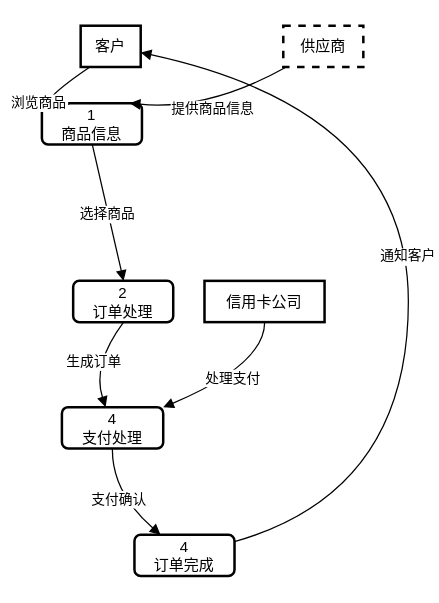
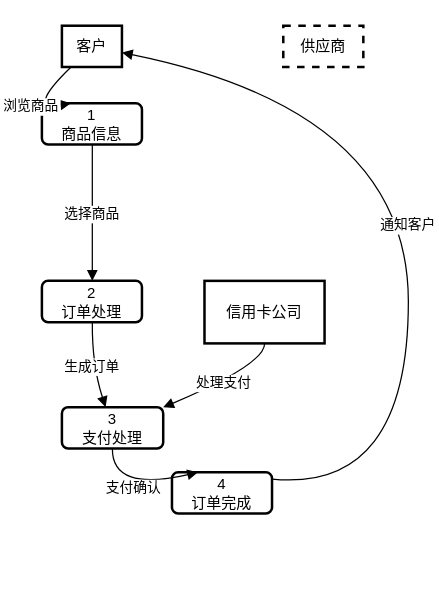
(111, 46) -> (92, 46)
(215, 97) -> none
(123, 301) -> (92, 301)
(264, 301) -> (264, 312)
(113, 428) -> (113, 428)
(184, 555) -> (222, 493)
